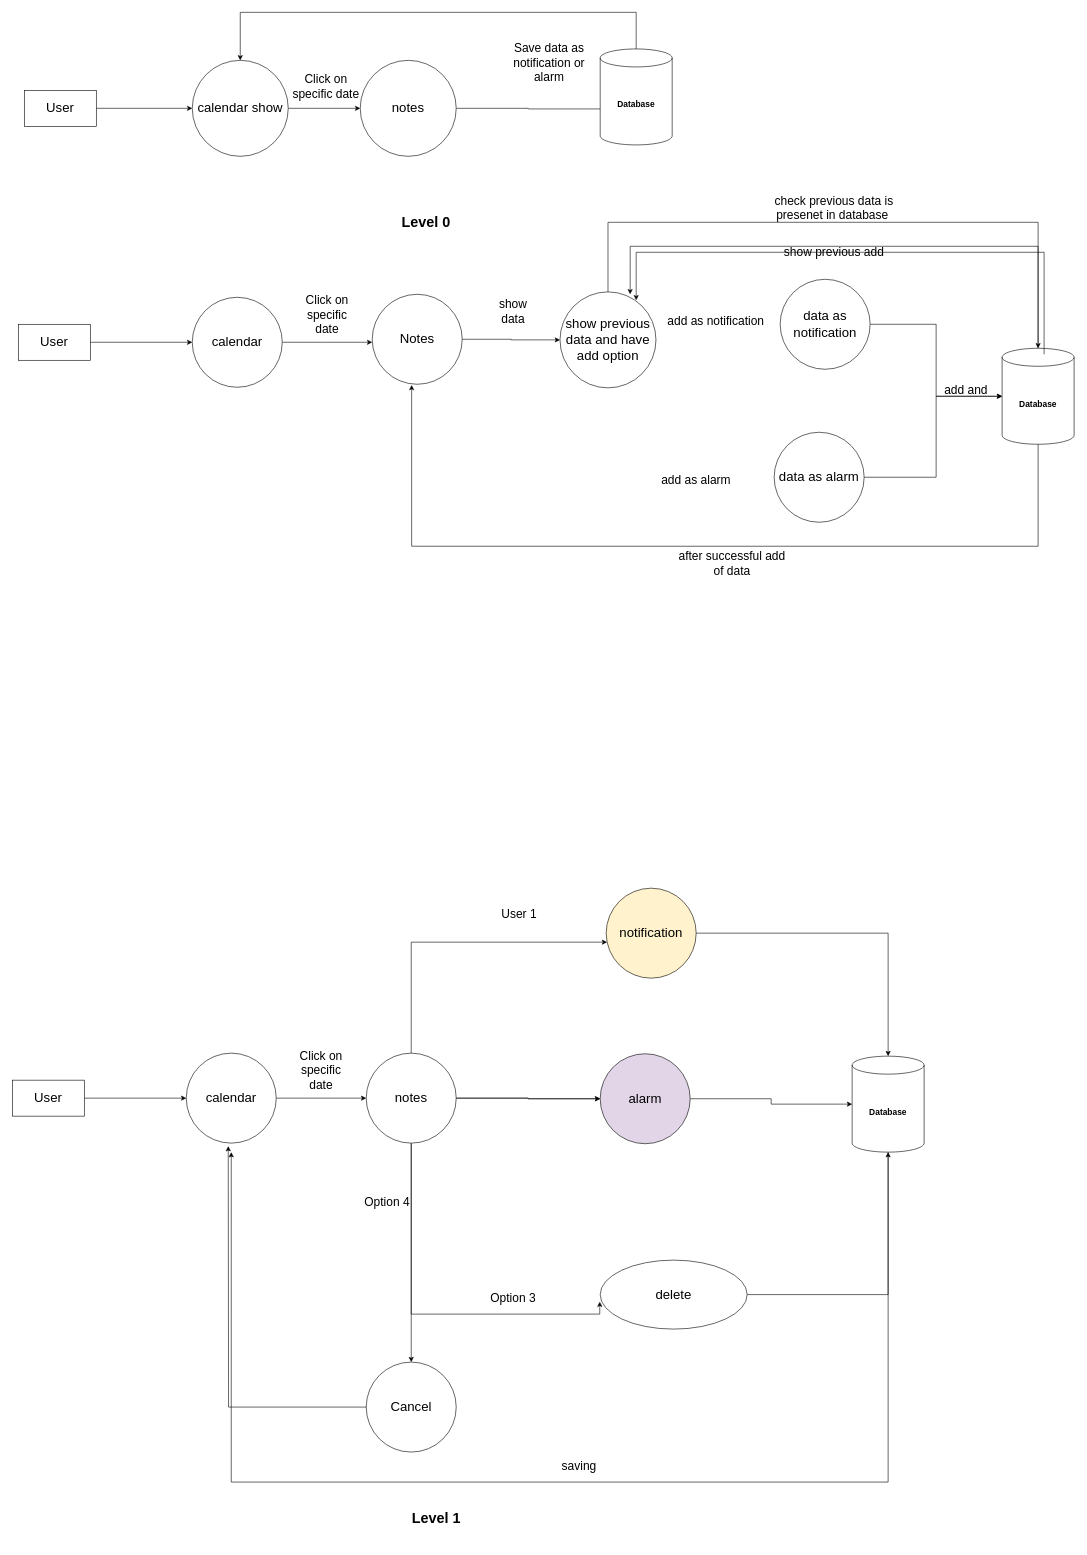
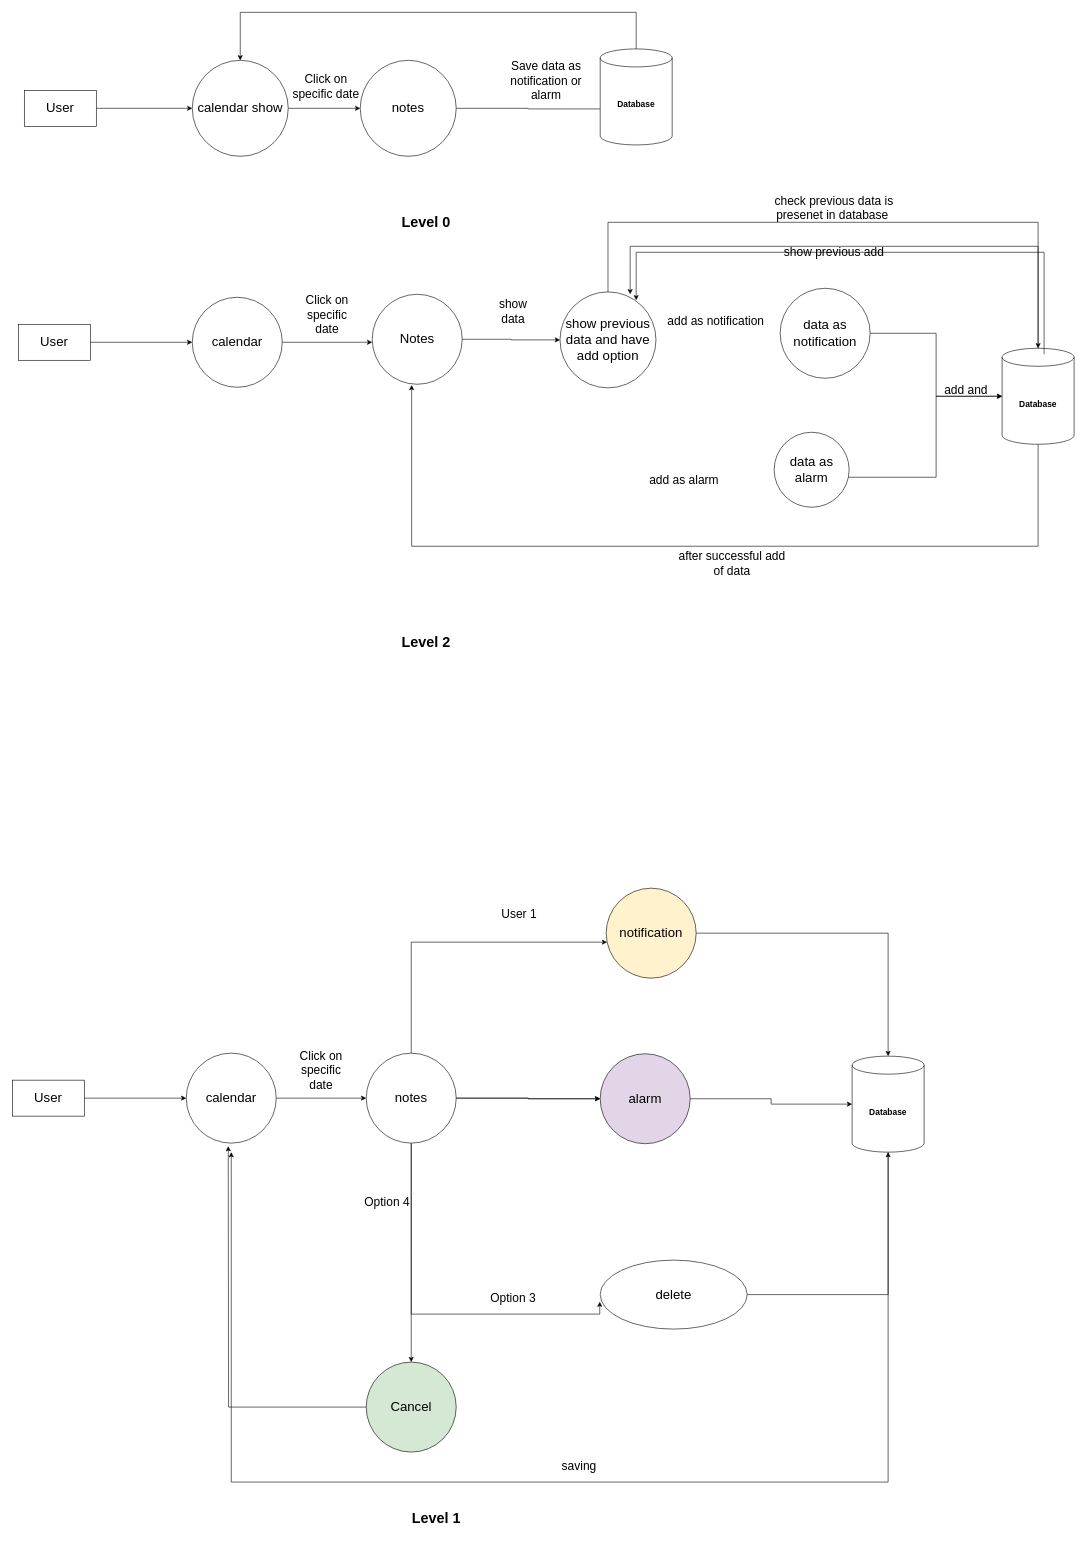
(549, 62) -> (546, 80)
(825, 324) -> (825, 333)
(819, 477) -> (812, 470)
(696, 479) -> (684, 479)
none -> (426, 642)
(411, 1407) -> (411, 1407)
